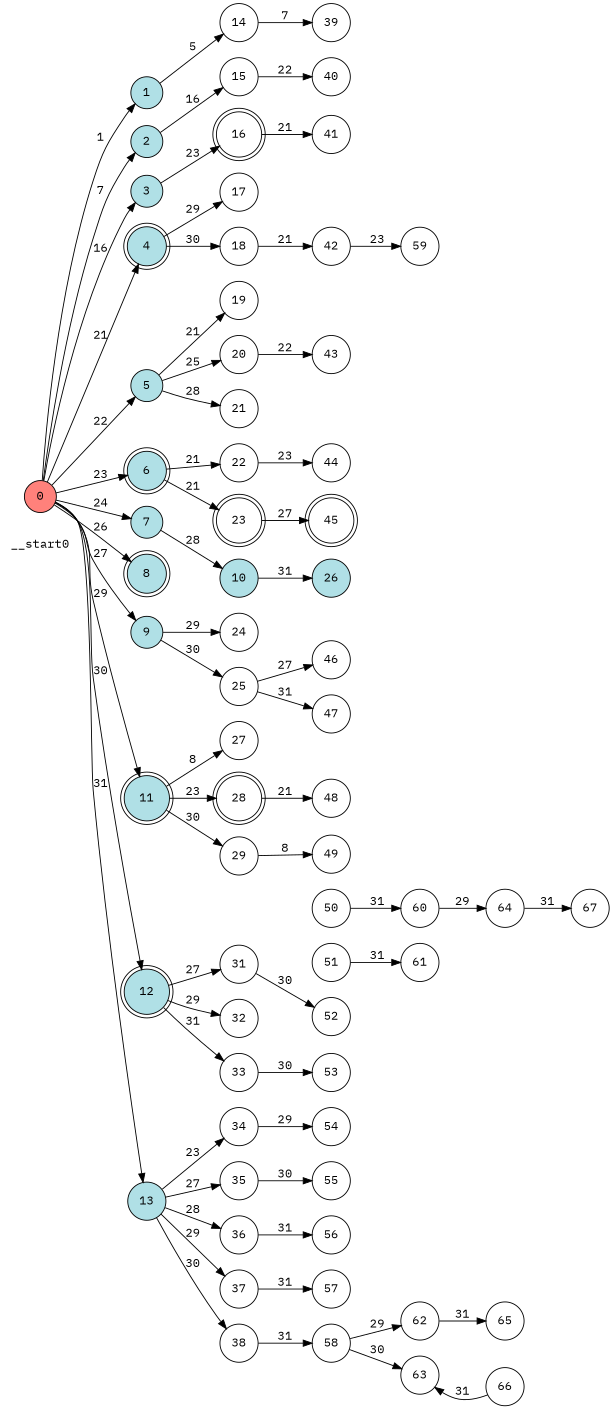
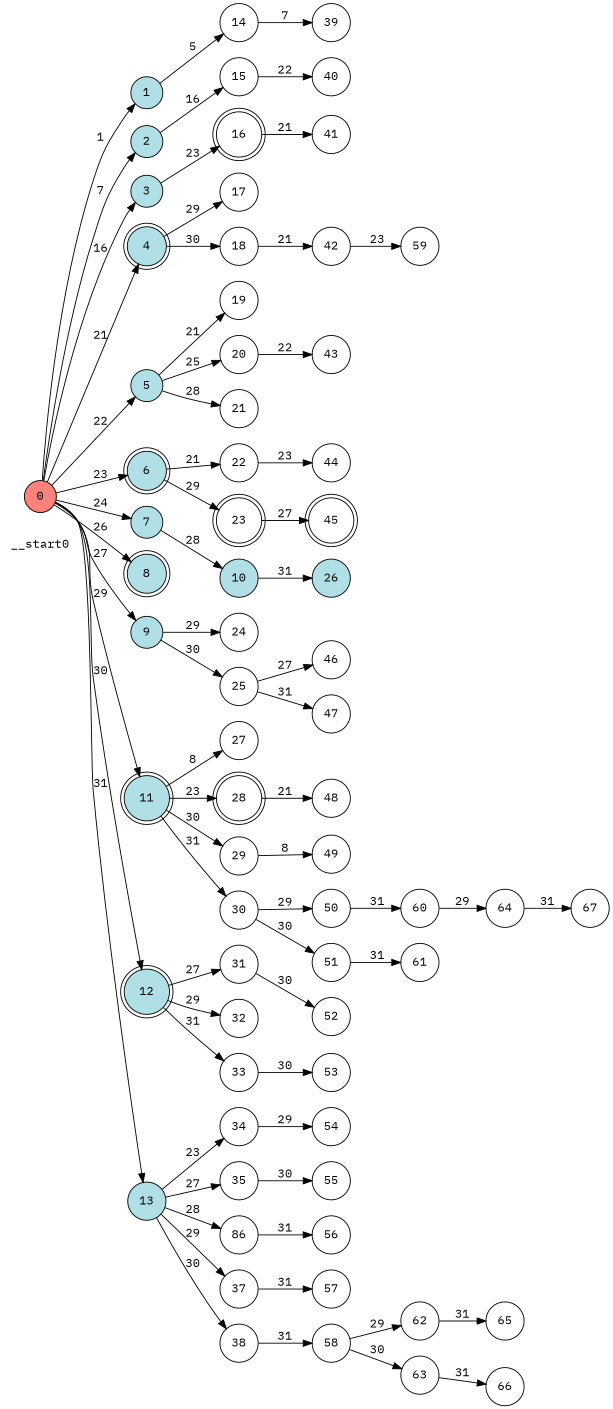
(193, 486) -> (193, 486)
none -> (239, 910)
(239, 1235) -> (239, 1235)
(465, 1400) -> (458, 1380)
